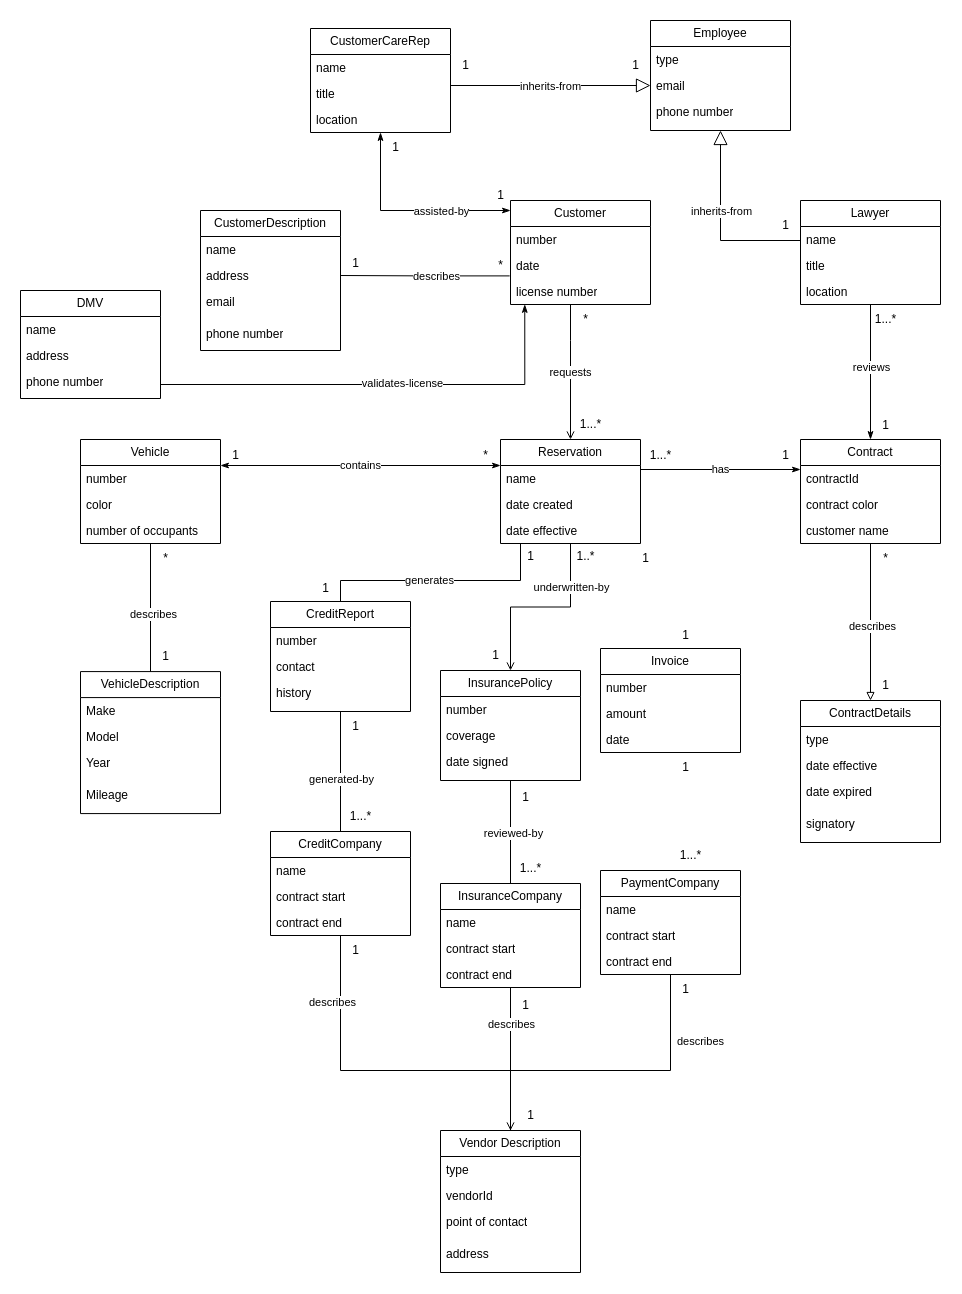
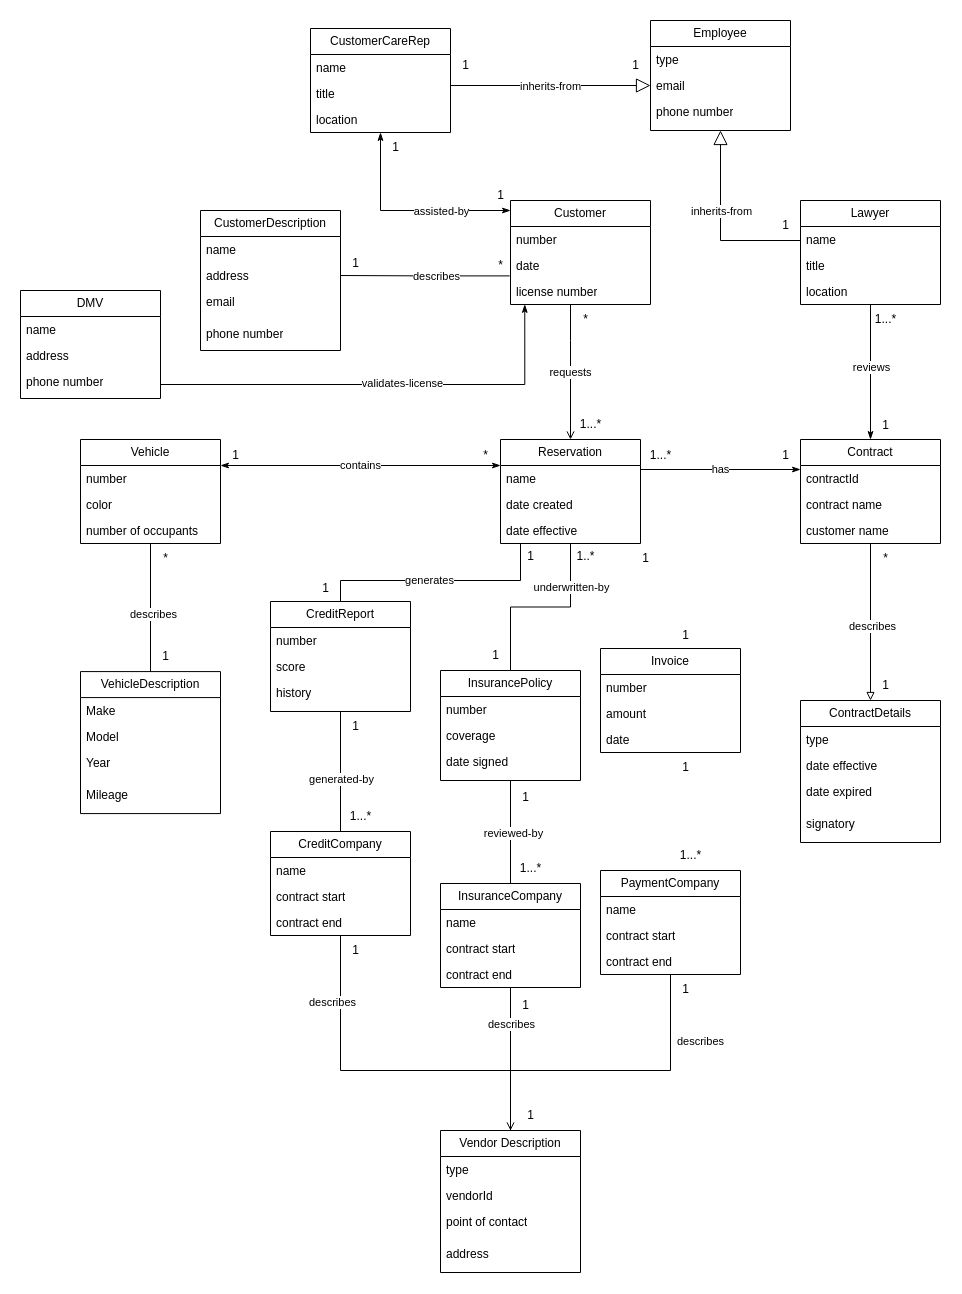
(850, 506) -> (849, 506)
(511, 665) -> (511, 665)
(300, 668) -> (293, 668)
